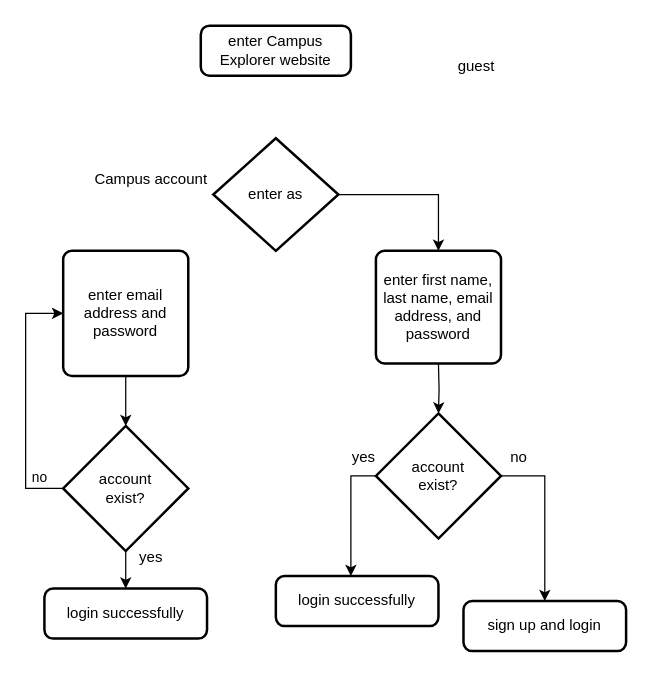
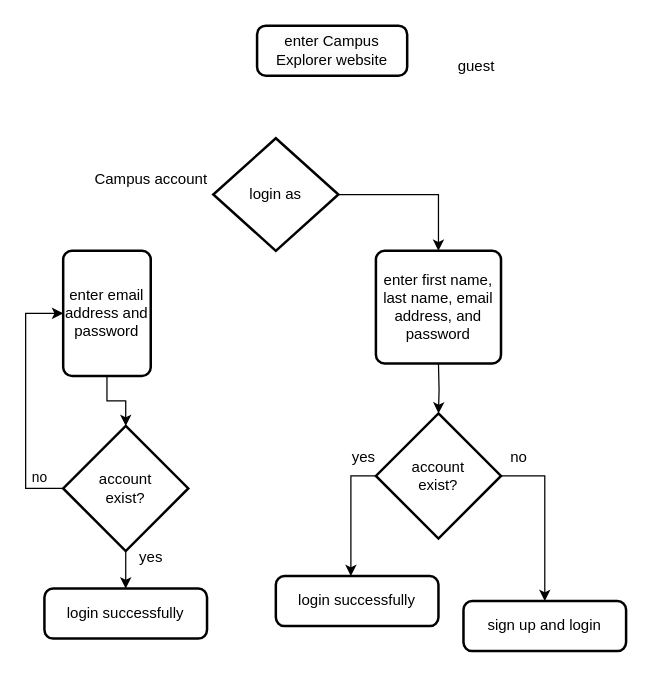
(276, 51) -> (332, 51)
(276, 194) -> (276, 194)
(126, 313) -> (107, 313)
